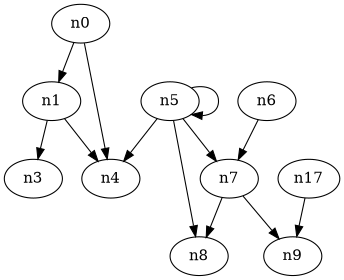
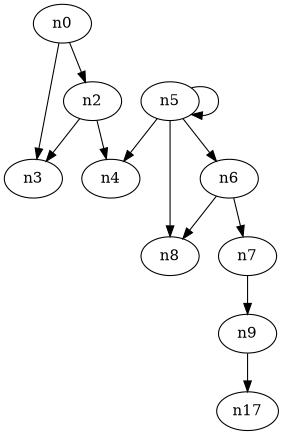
(95, 96) -> (49, 96)
(52, 101) -> (93, 101)
(196, 136) -> (196, 136)
(216, 212) -> (203, 213)
(302, 212) -> (248, 367)
